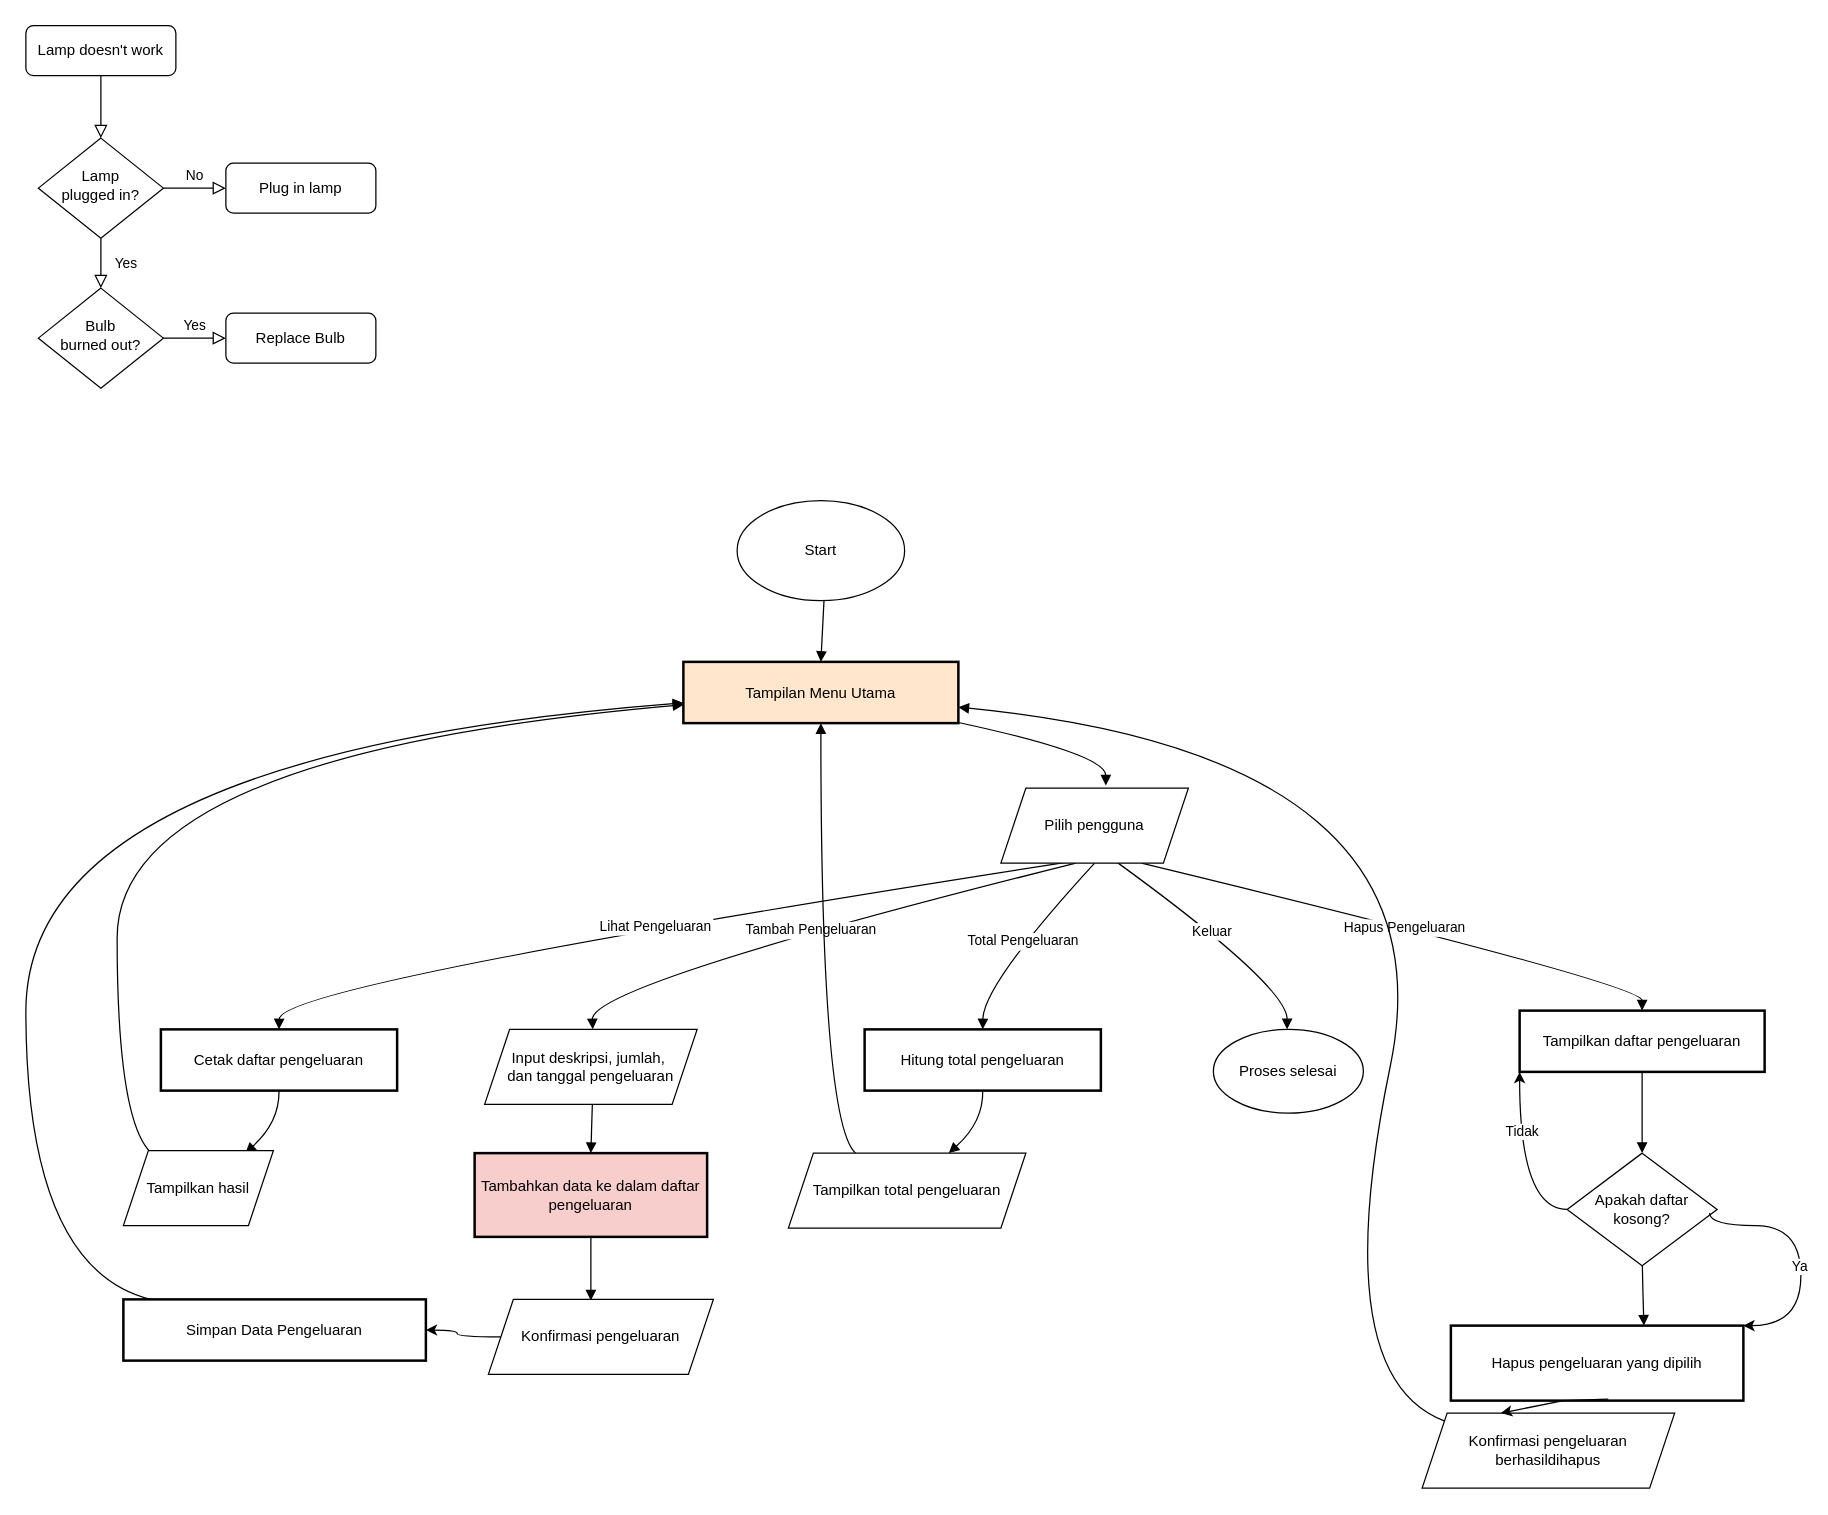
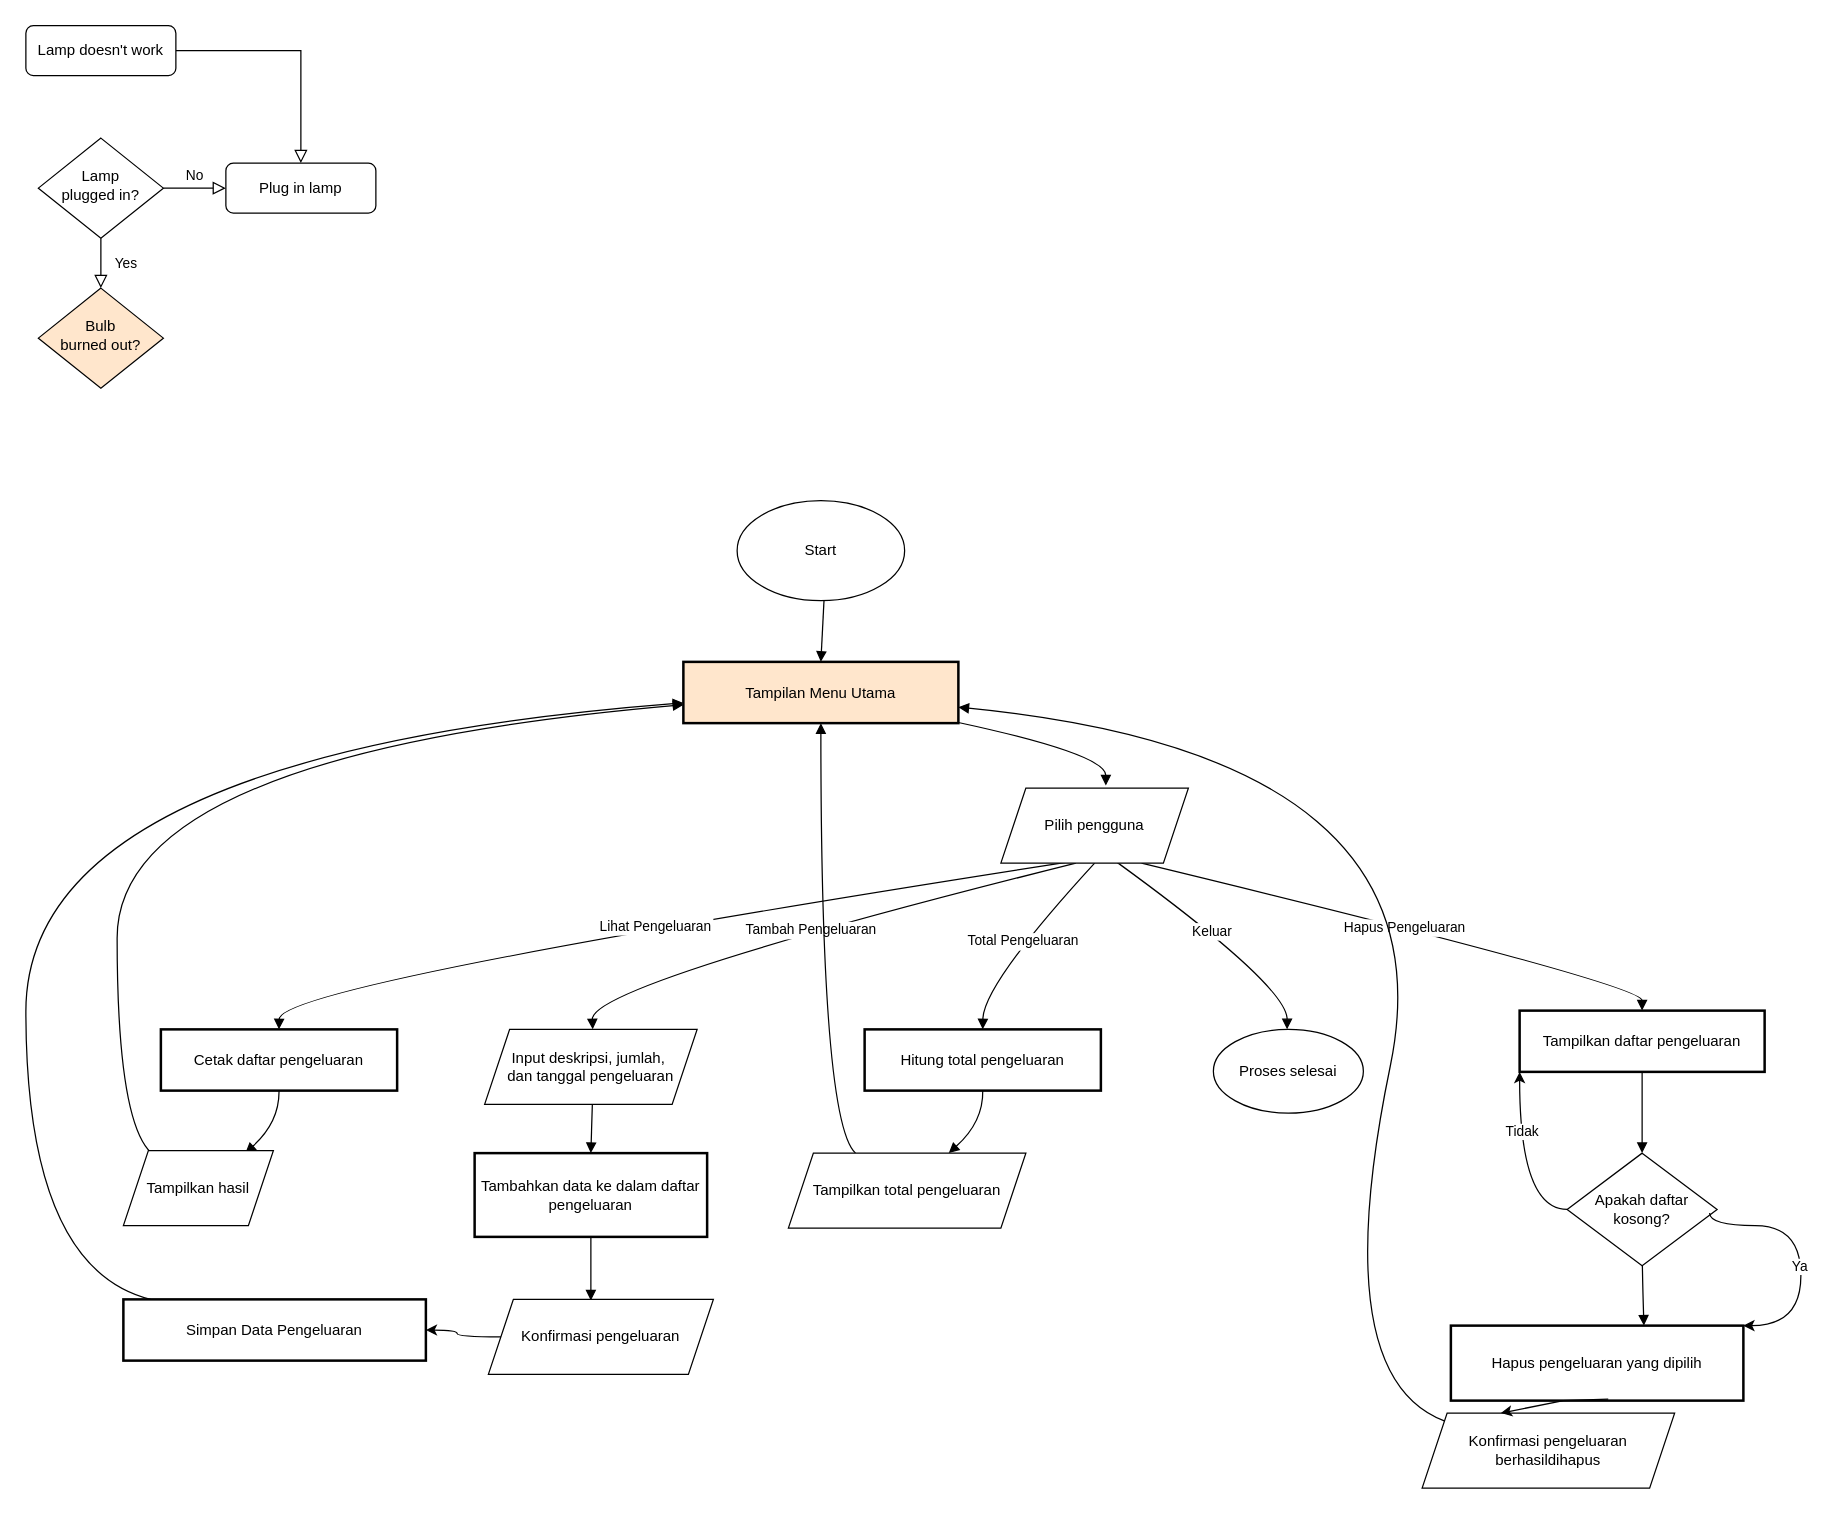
(101, 100) -> (288, 51)
(101, 338) -> (101, 338)
(188, 338) -> none
(301, 338) -> none
(591, 1195) -> (591, 1195)
